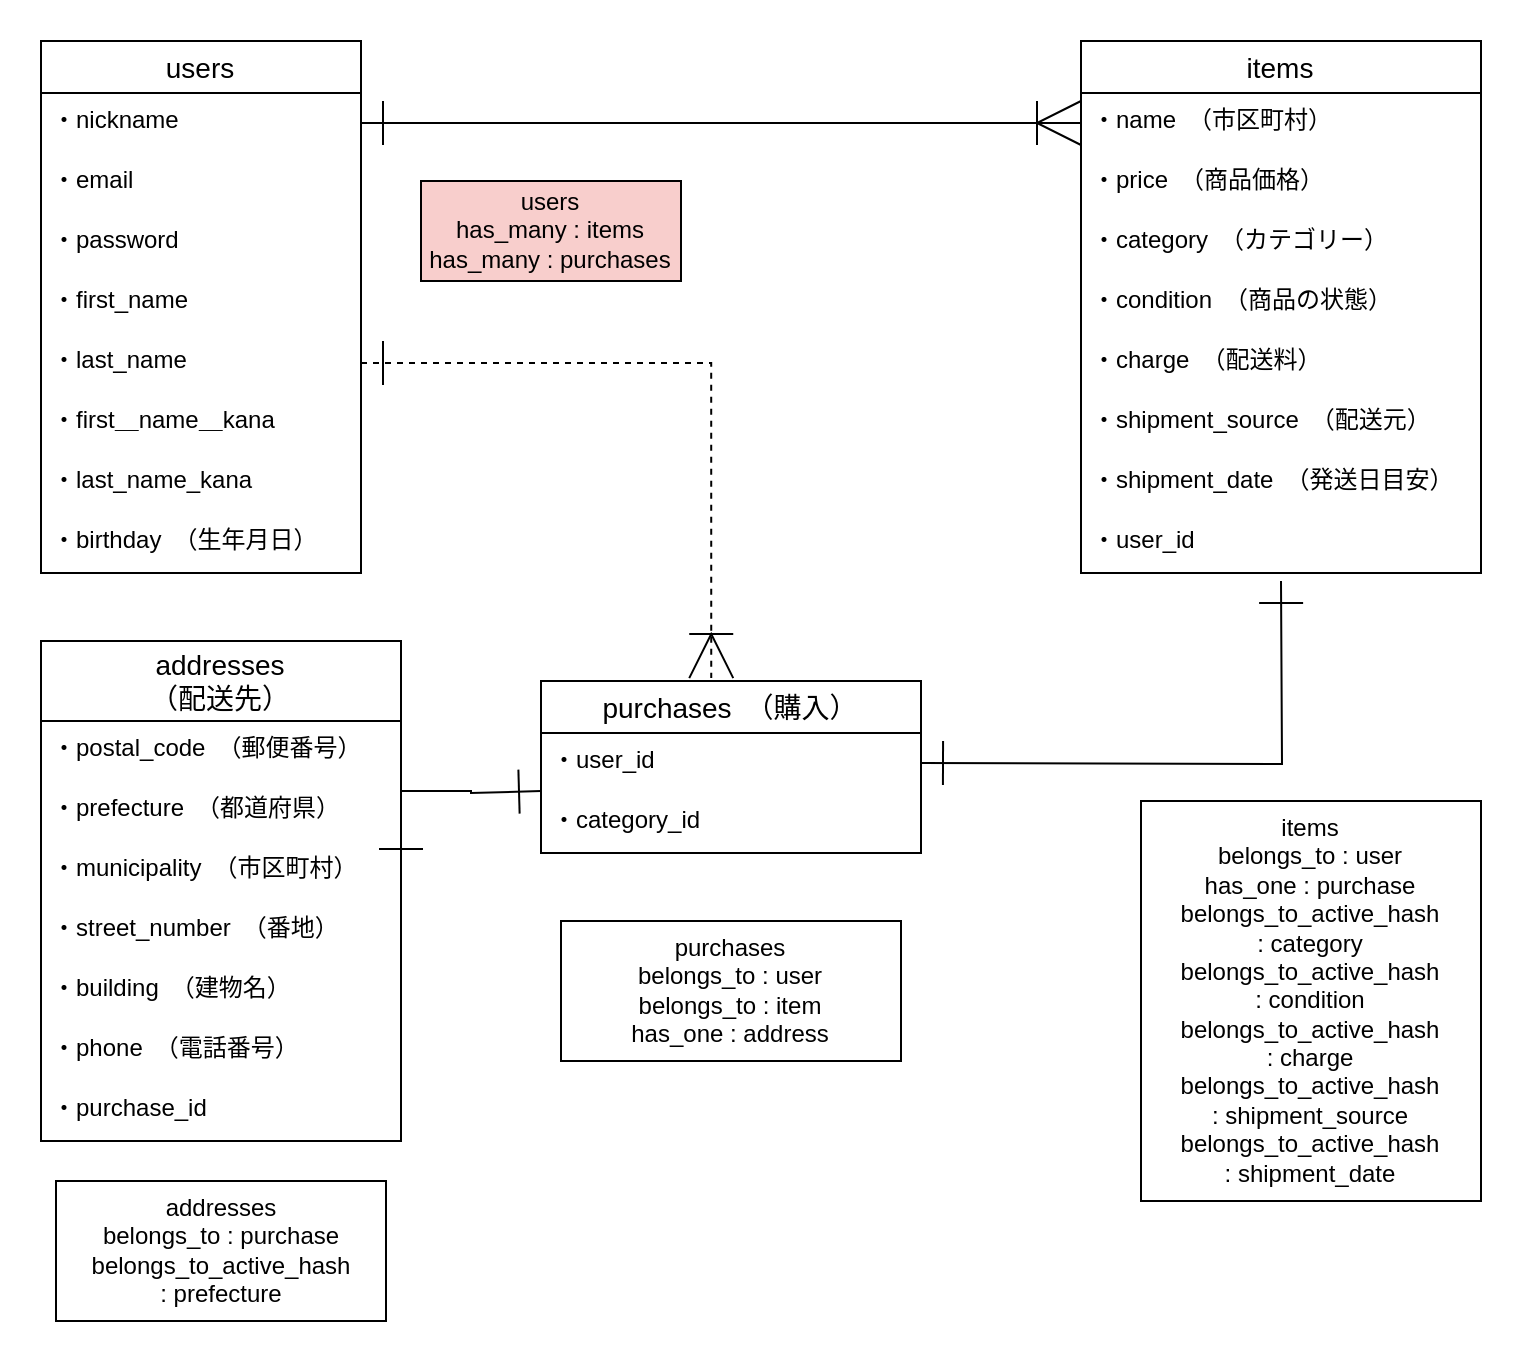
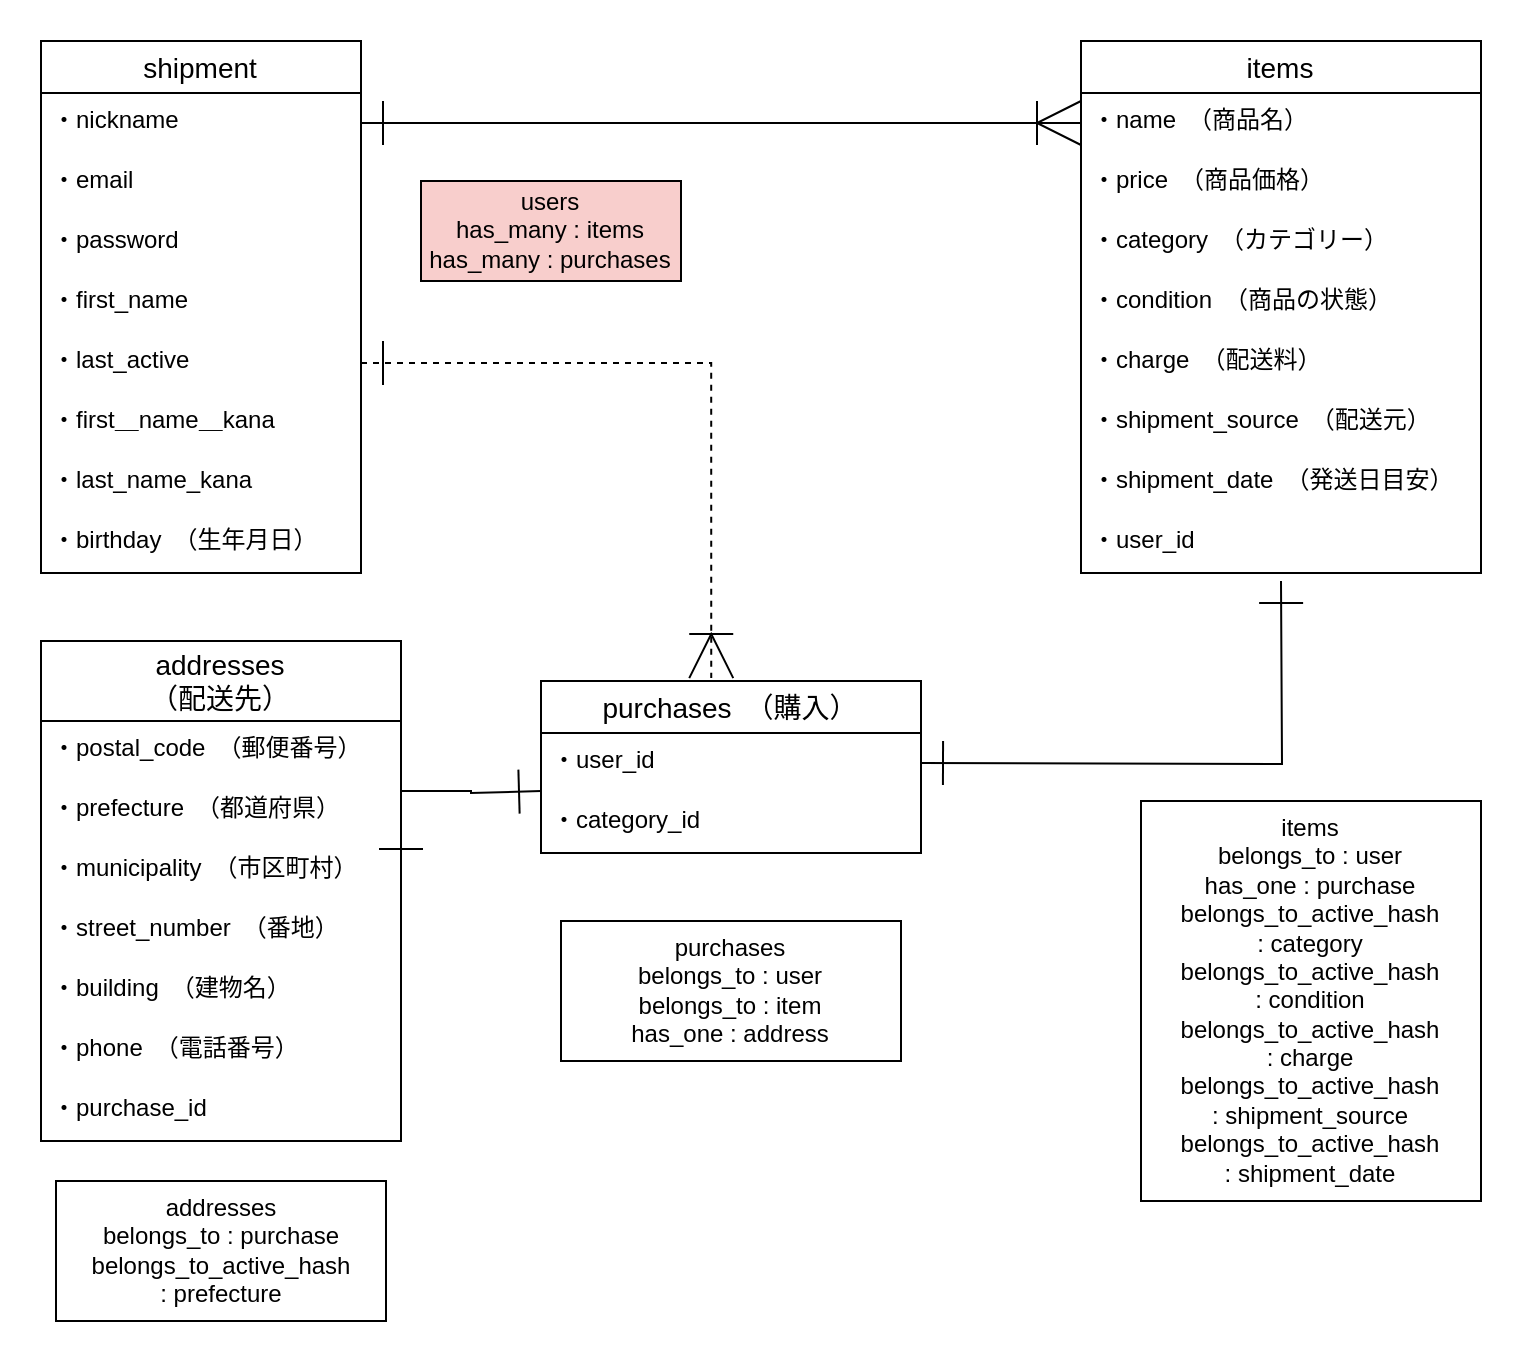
(200, 69) -> (200, 69)
(1215, 120) -> (1203, 120)
(121, 360) -> (132, 360)
